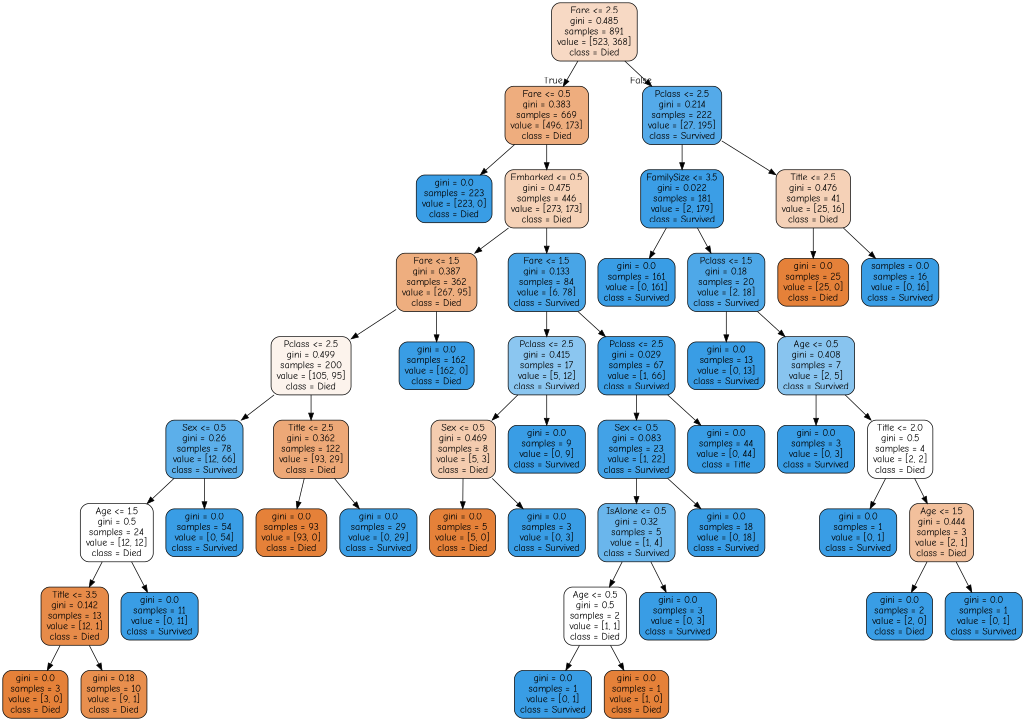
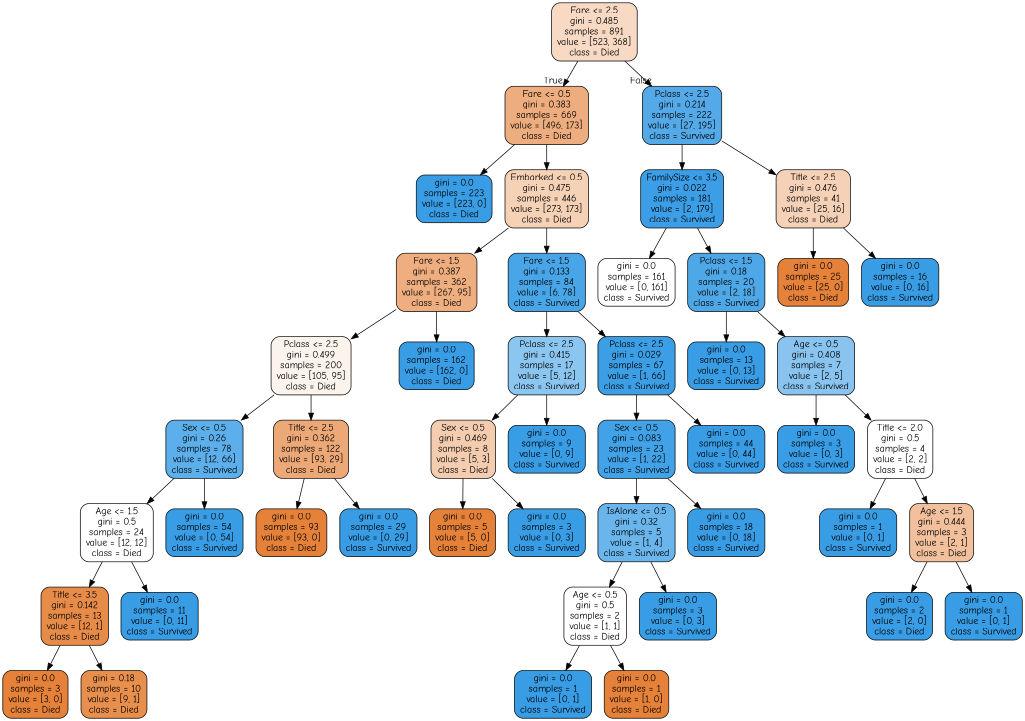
(637, 282) -> (637, 282)
(900, 282) -> (900, 282)
(726, 449) -> (726, 449)
